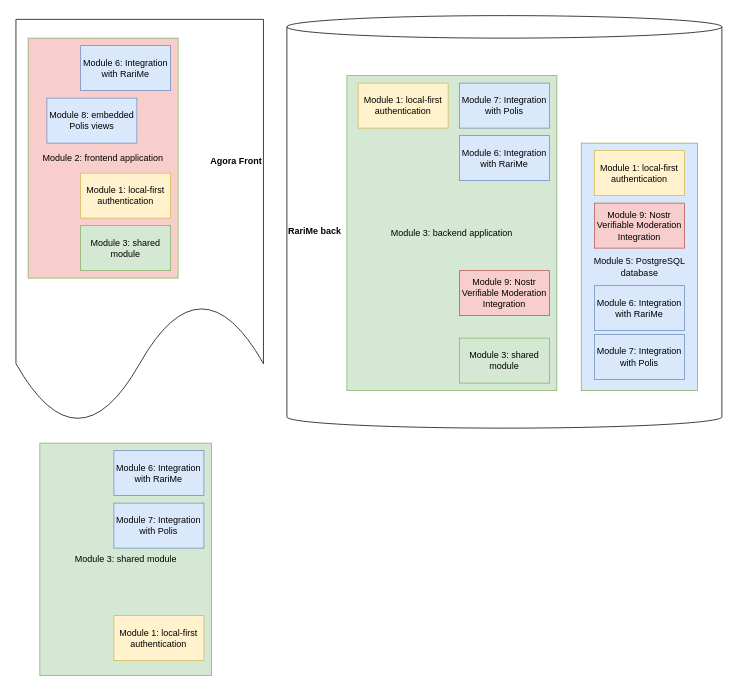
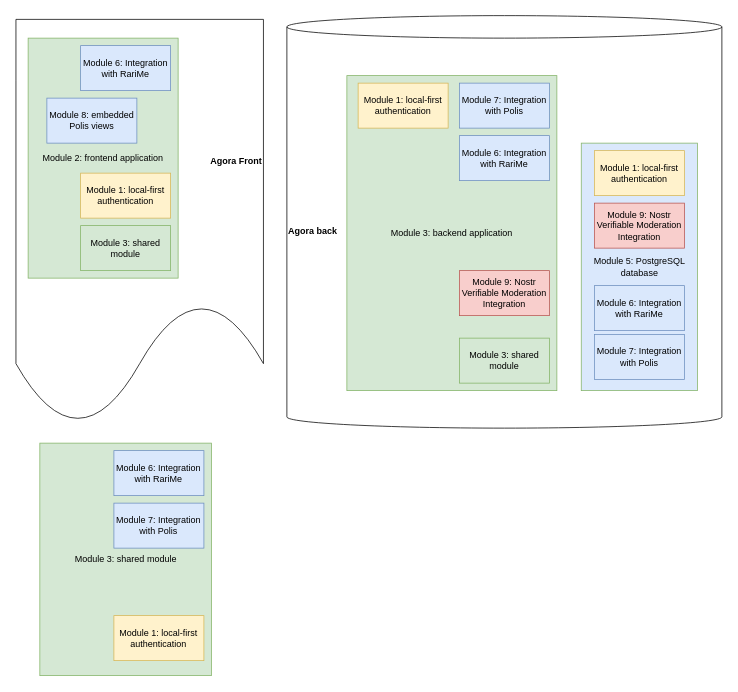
(103, 158) -> (103, 158)
(314, 231) -> (312, 231)
